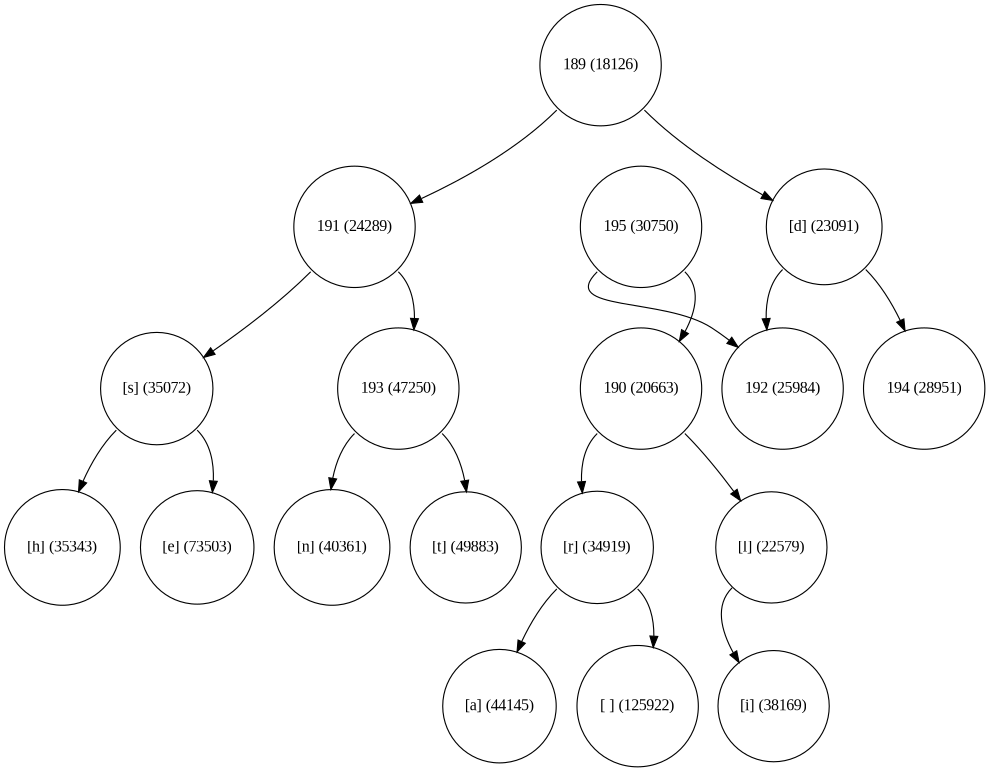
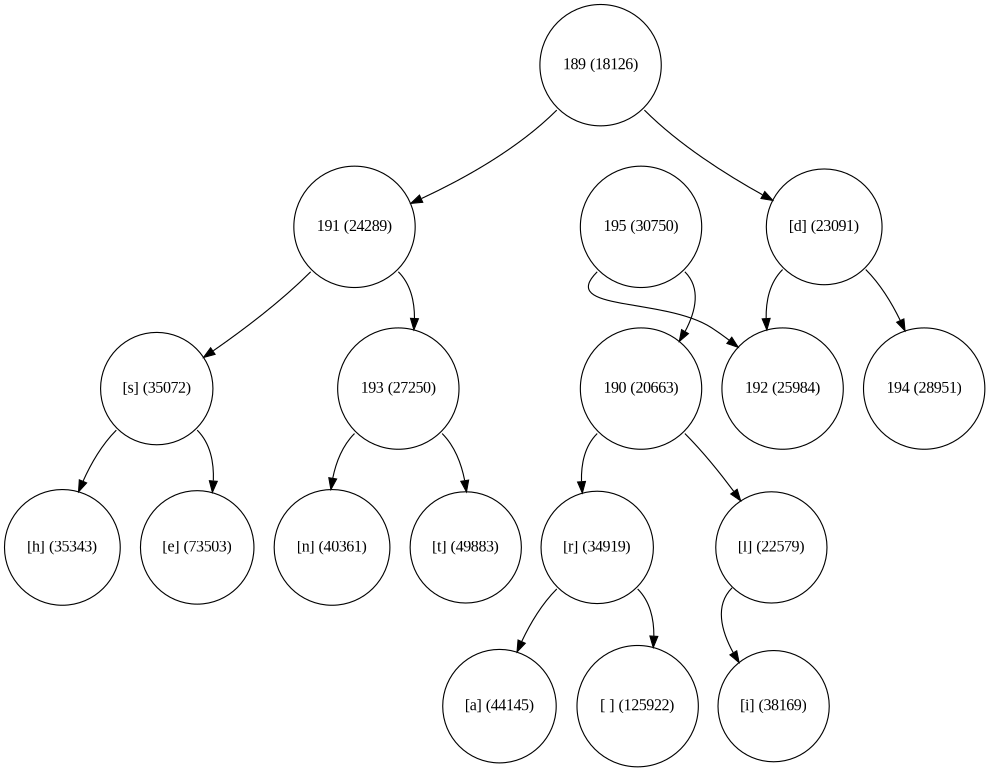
(398, 389) -> (398, 389)
